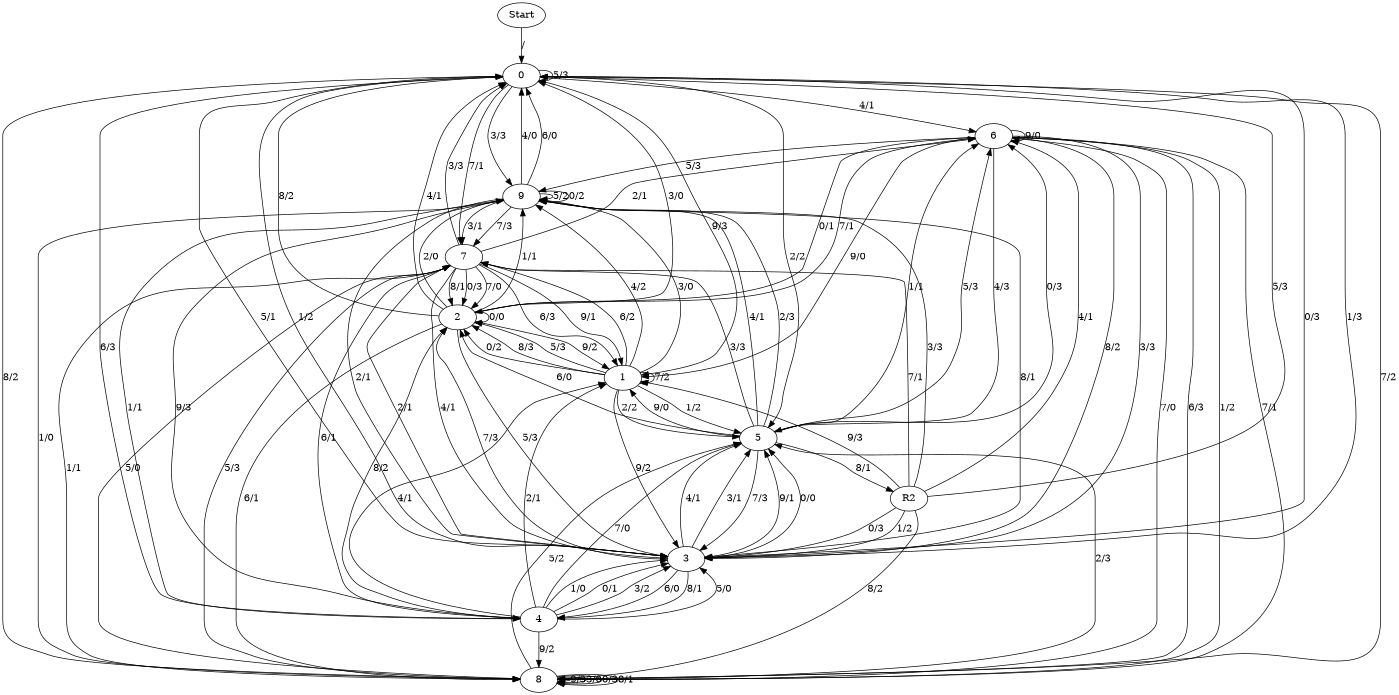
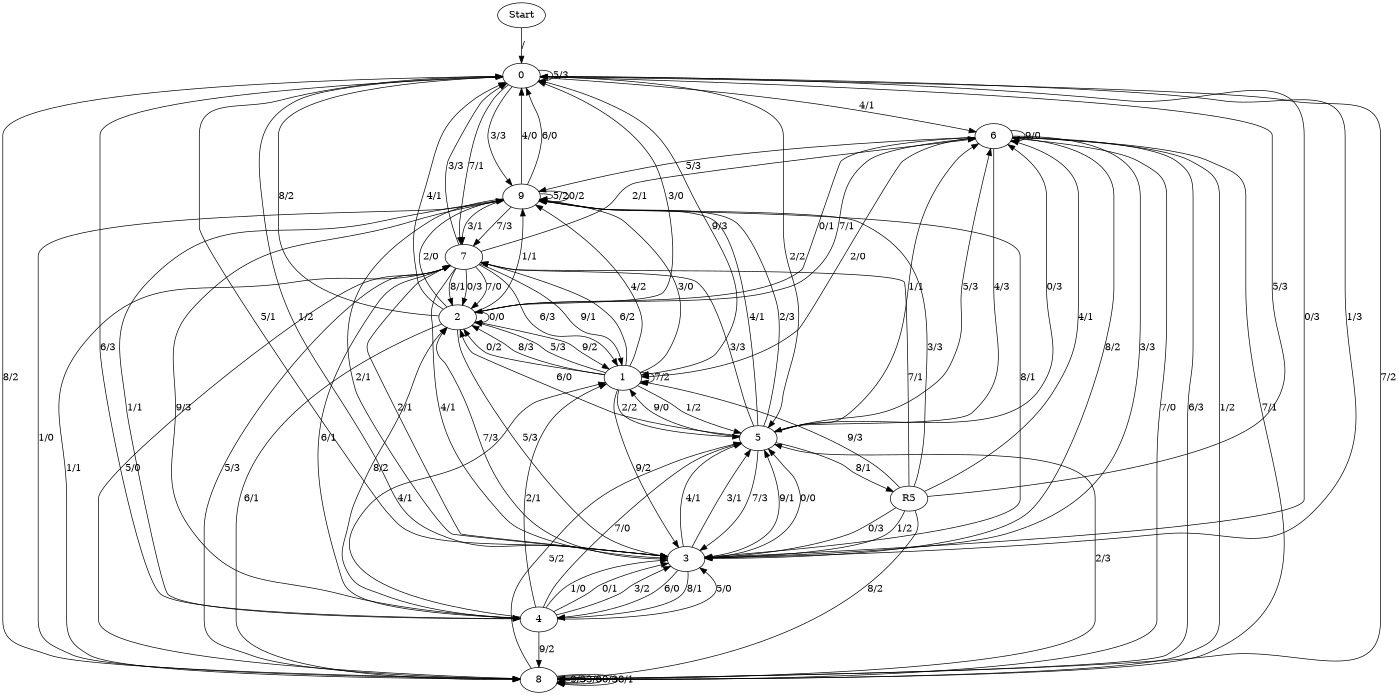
(858, 257) -> (858, 257)
(909, 499) -> (909, 499)
